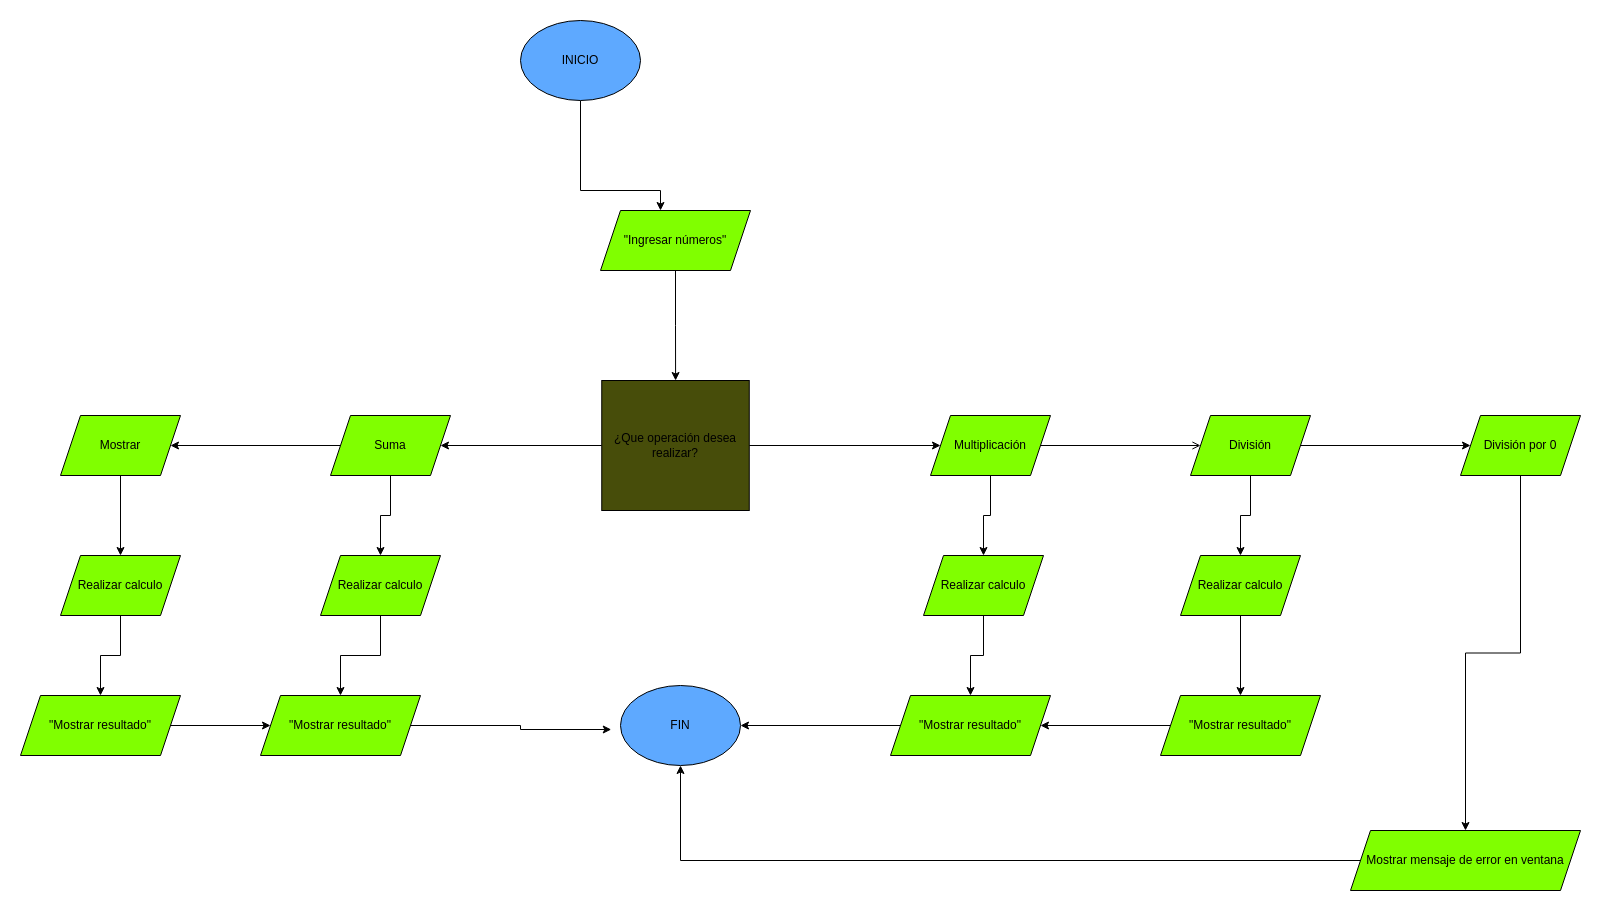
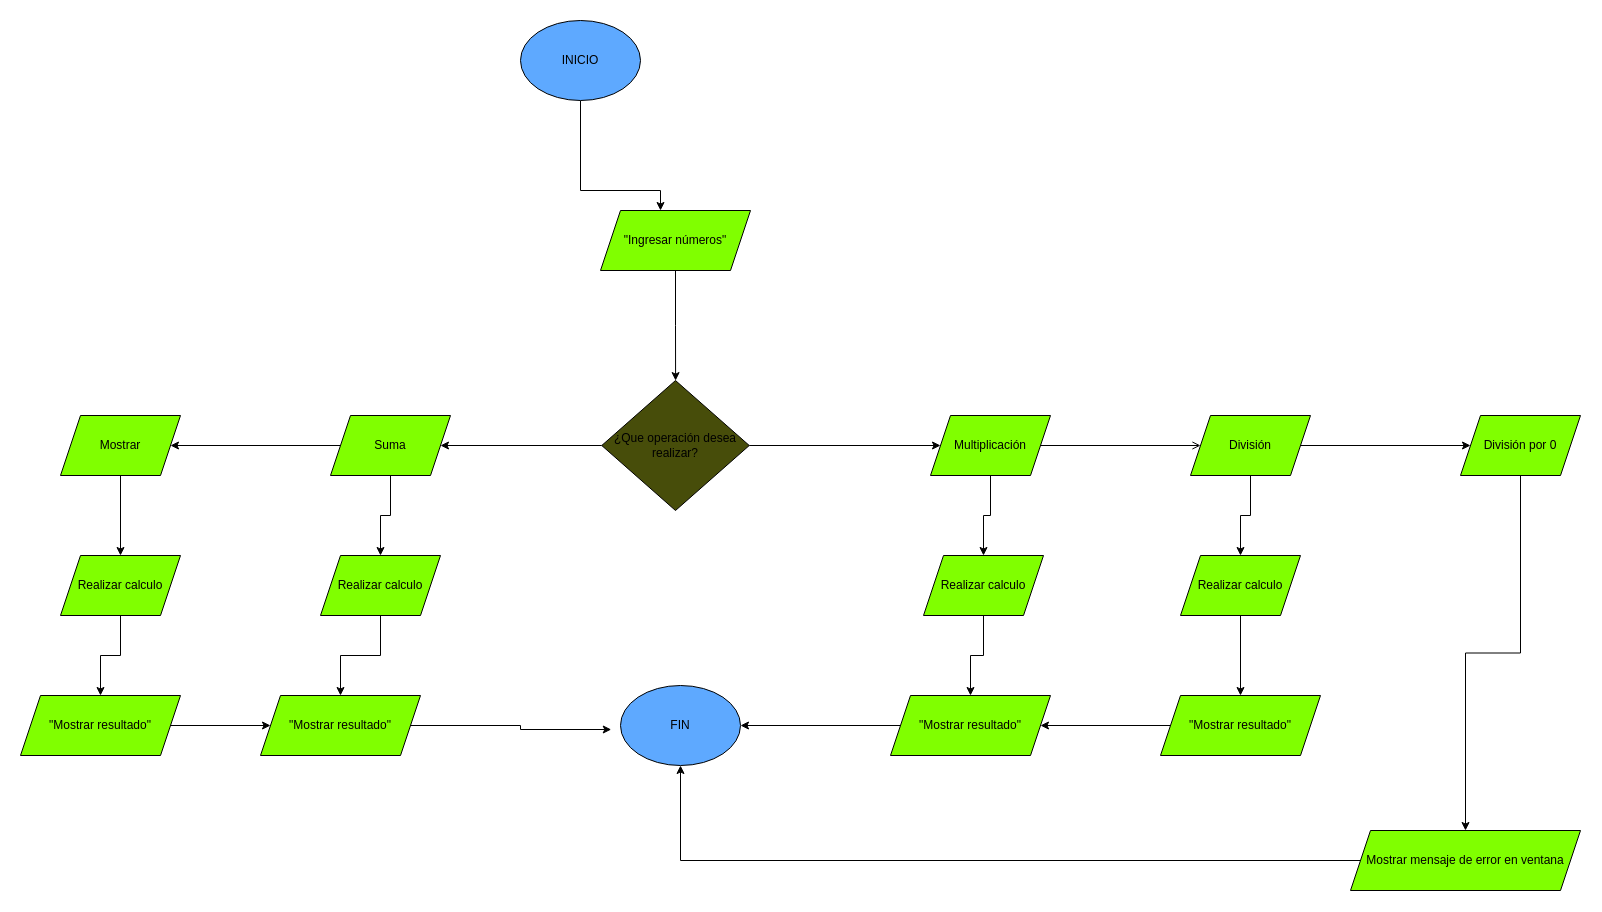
(676, 446) -> (676, 446)
